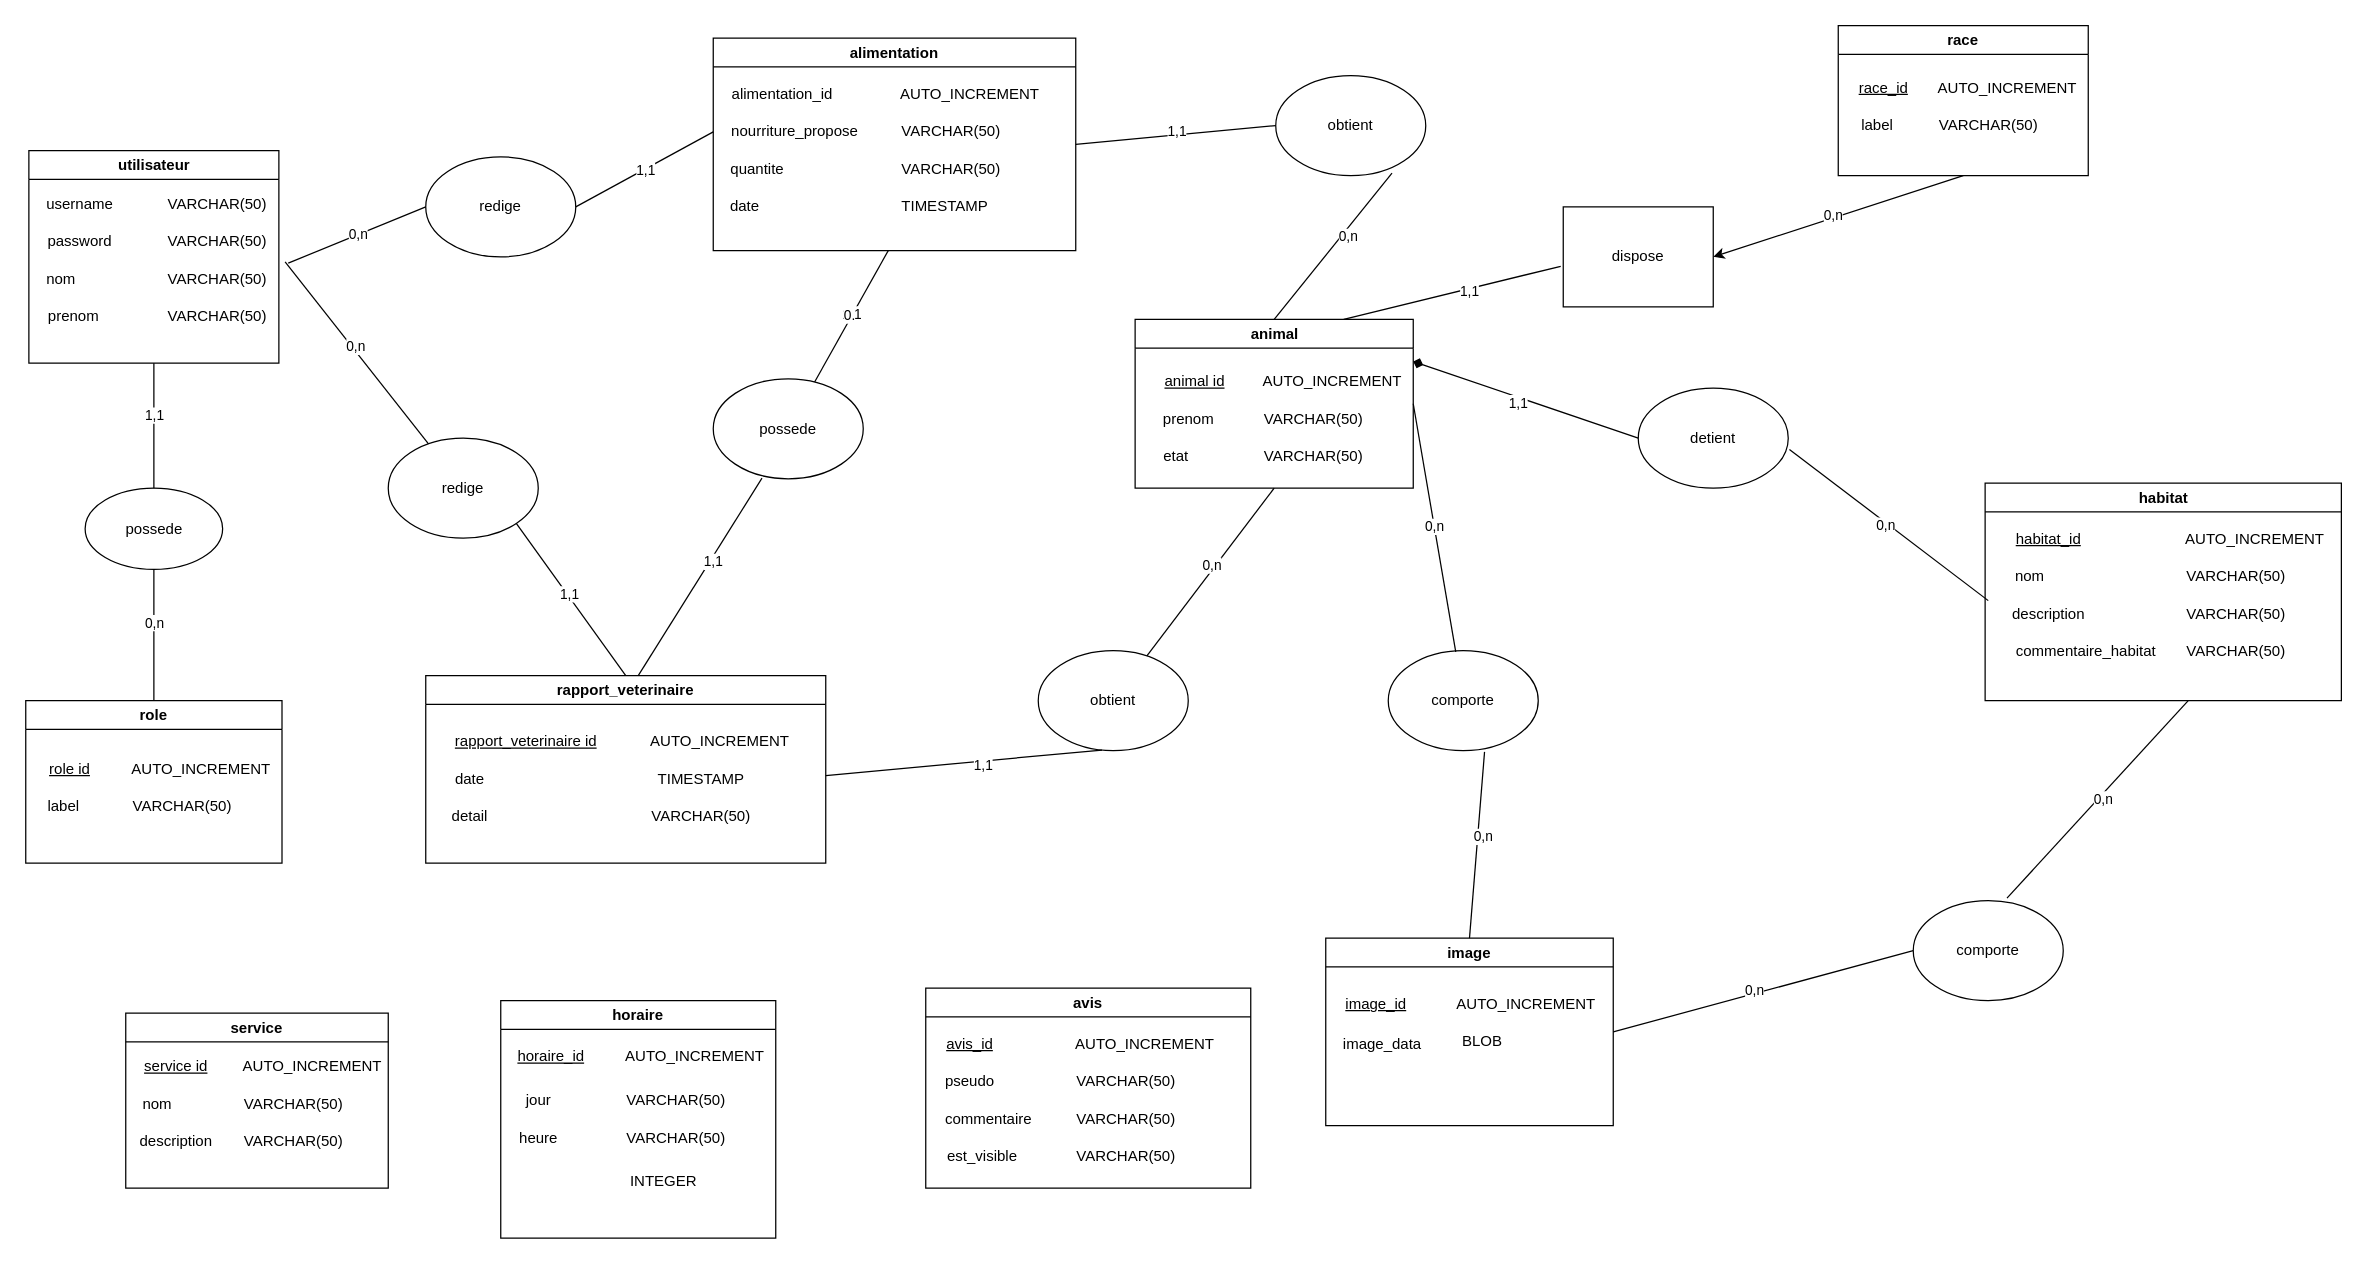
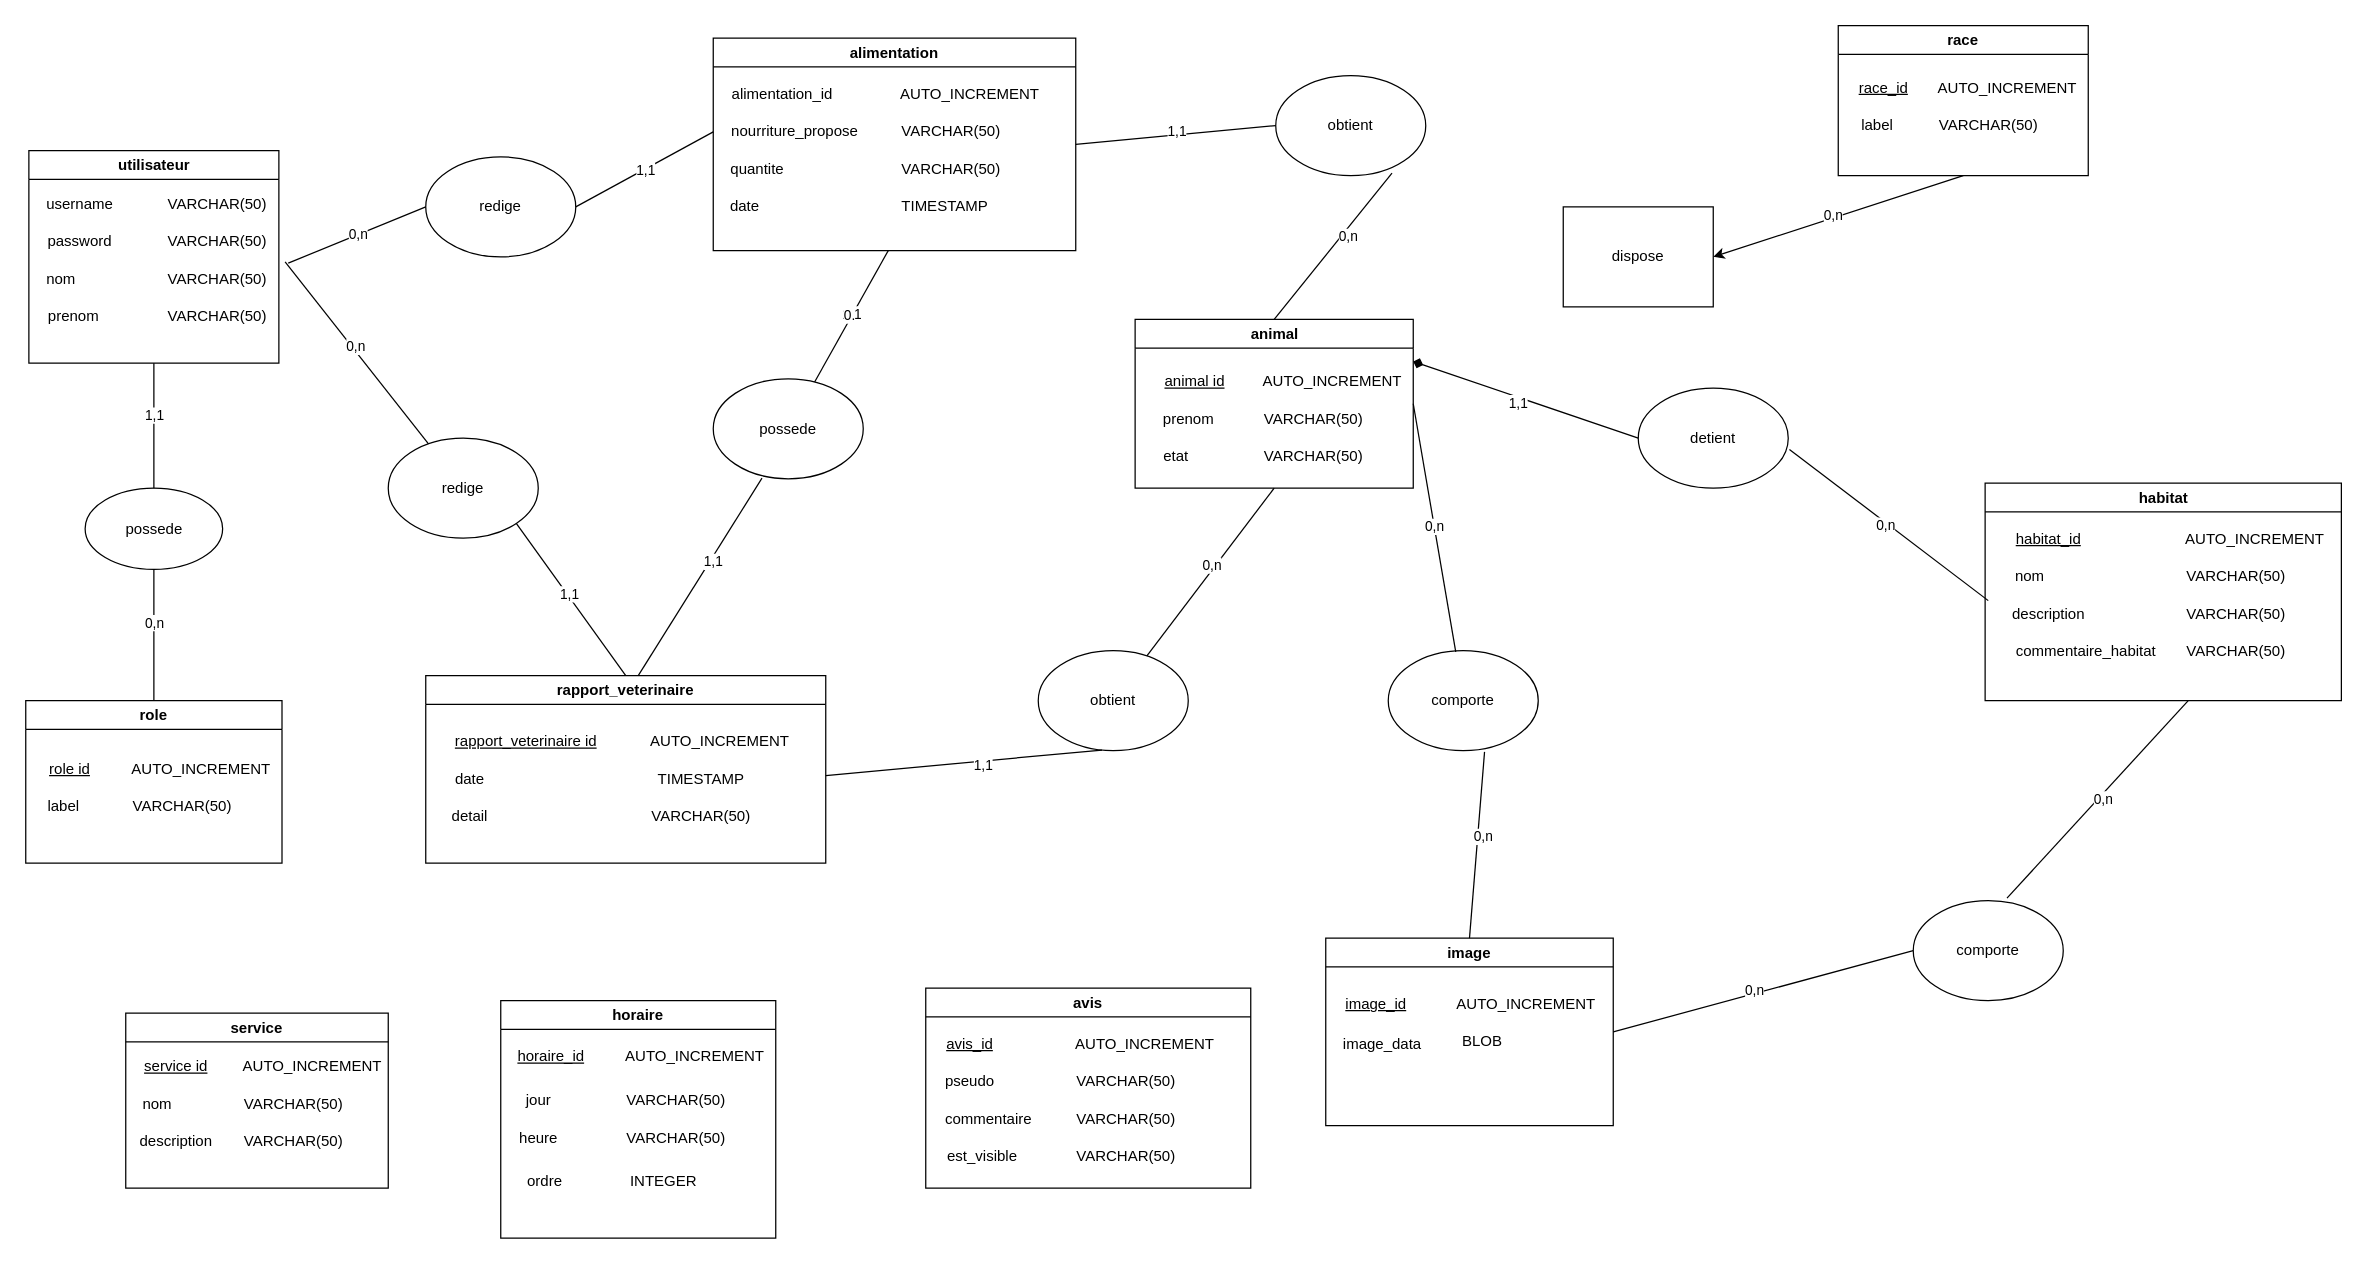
(1452, 293) -> none
none -> (544, 1182)
